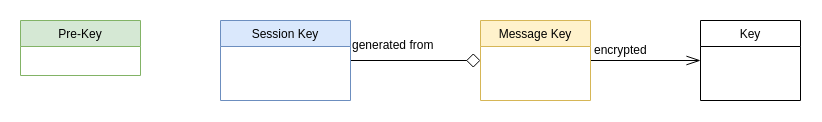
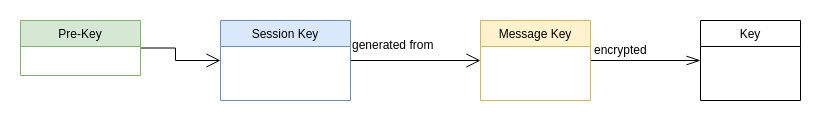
none -> (176, 58)
(466, 61) -> (471, 61)
